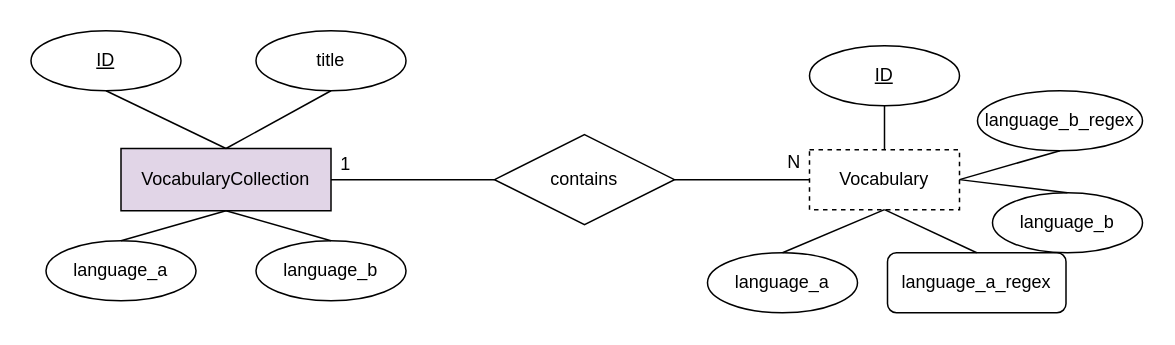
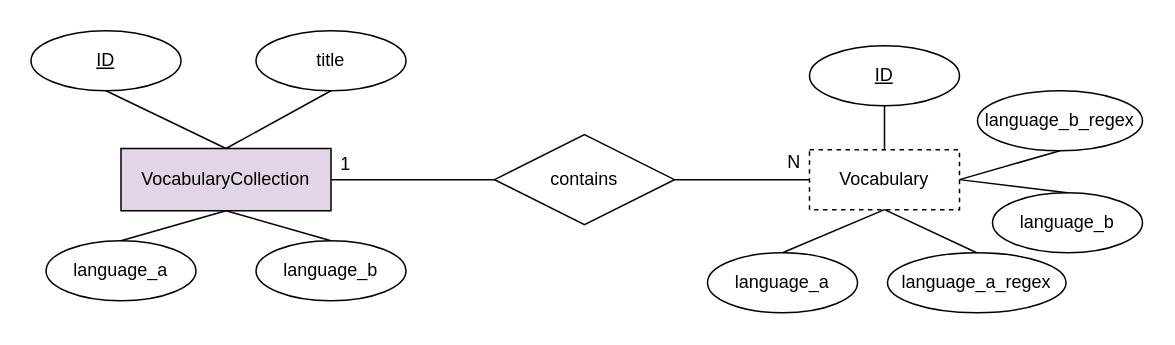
(977, 283) -> (977, 283)
